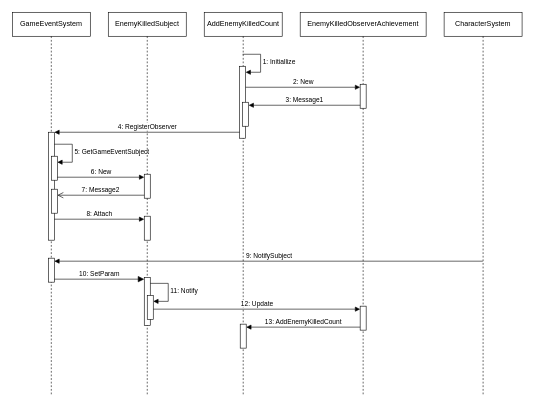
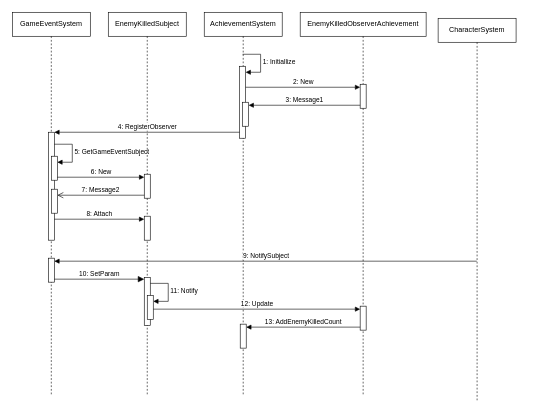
(243, 24) -> (243, 24)
(483, 204) -> (477, 210)
